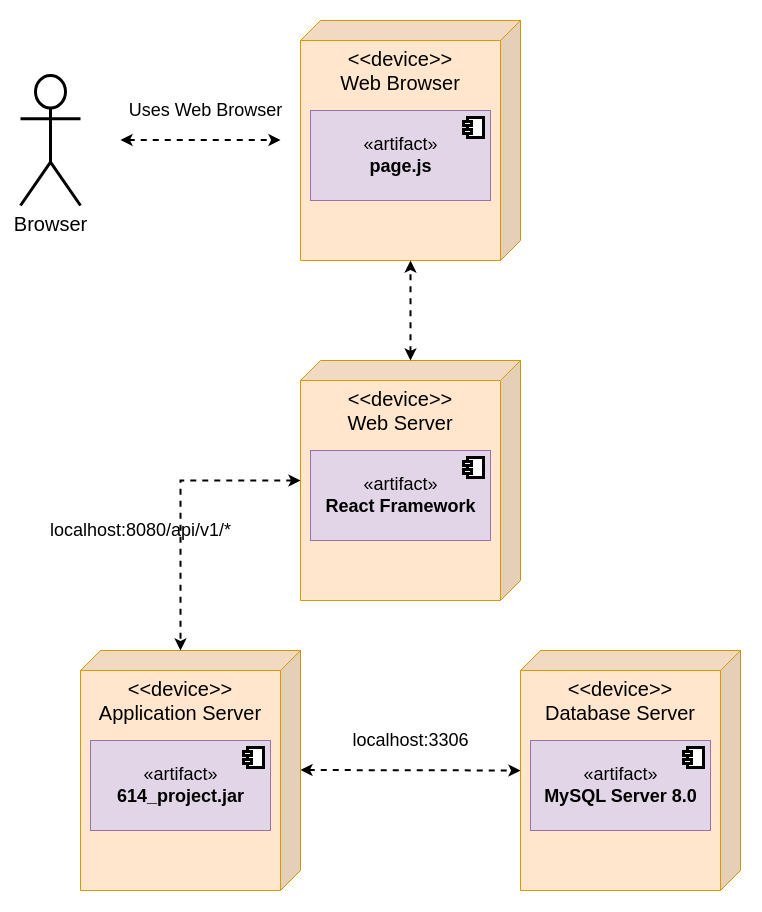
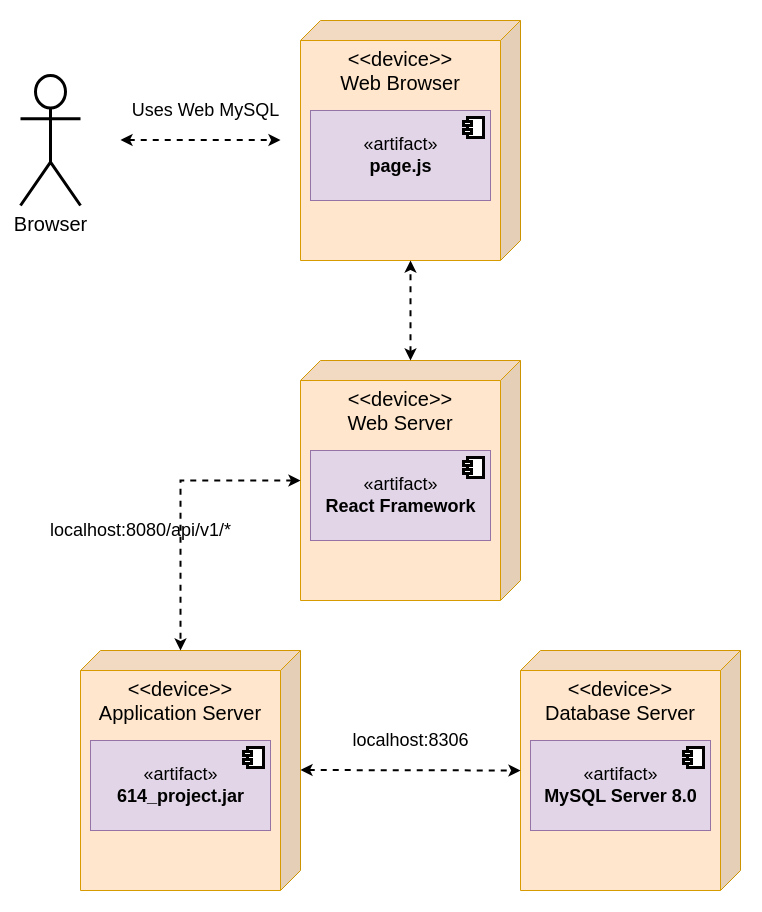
(206, 111) -> (206, 111)
(411, 741) -> (411, 741)
